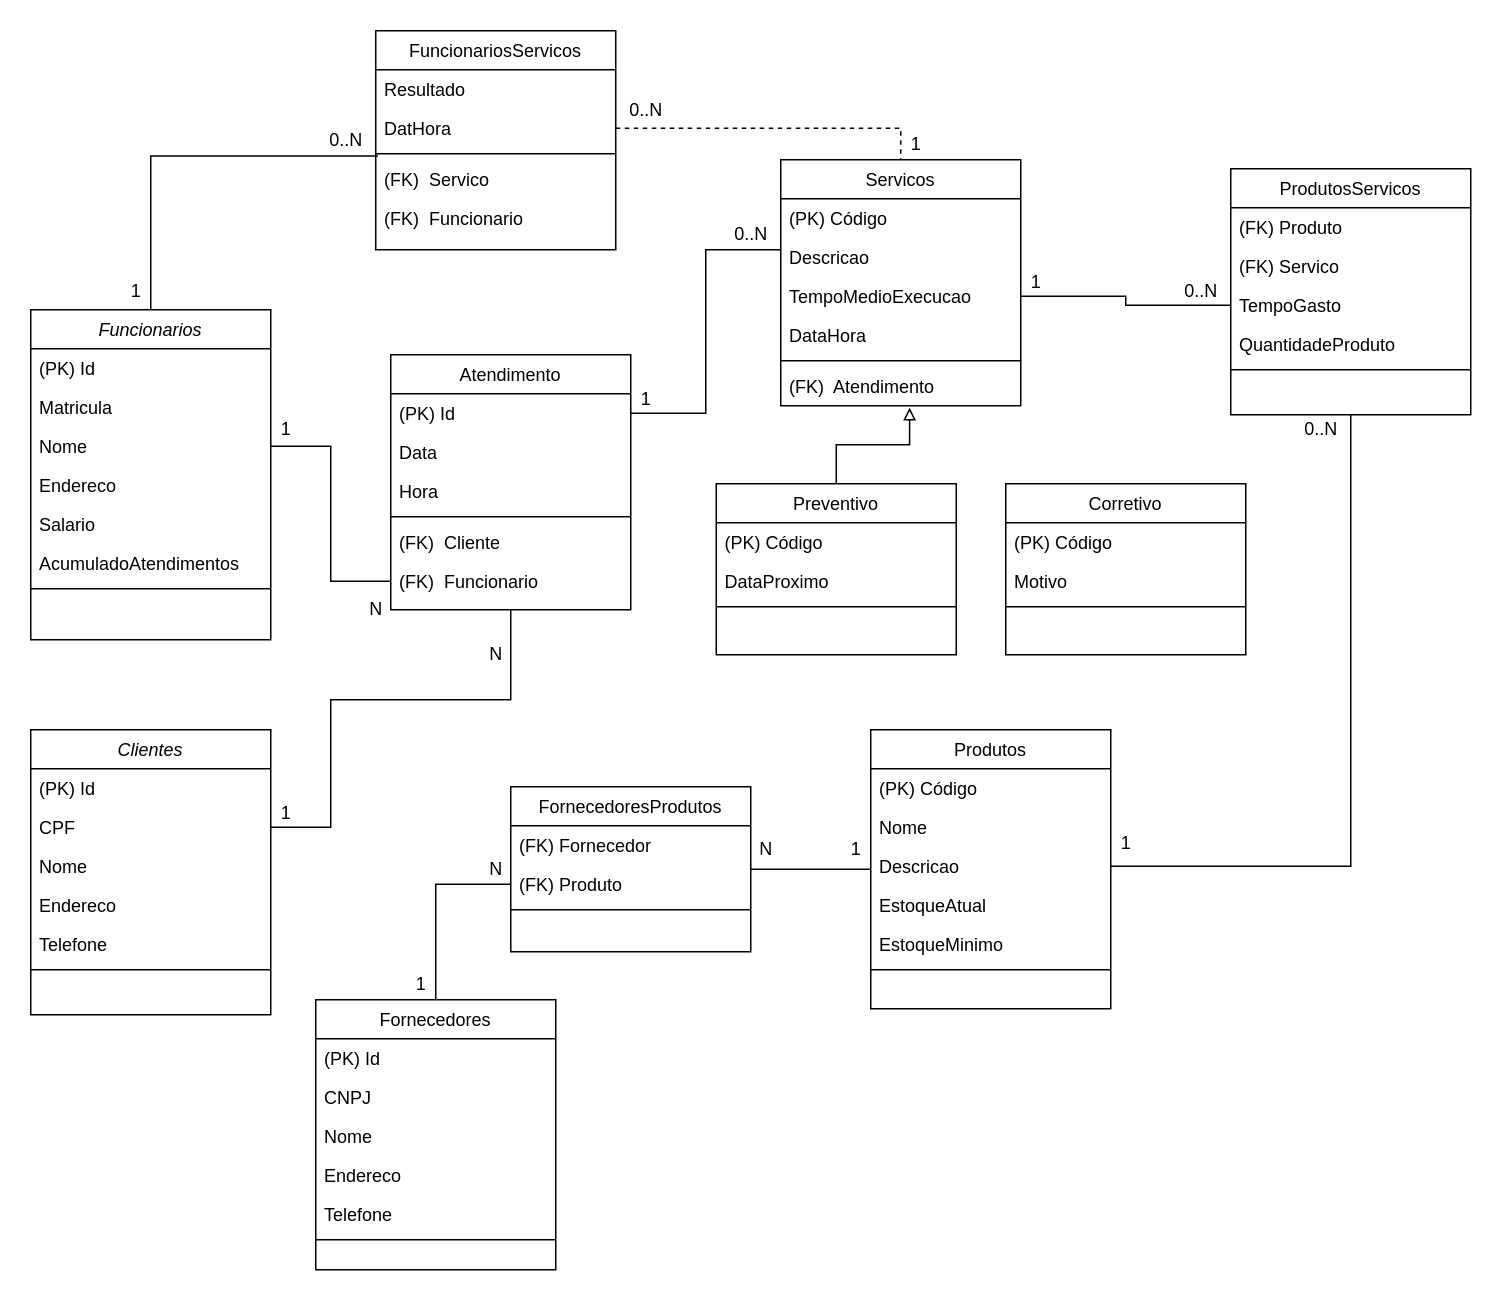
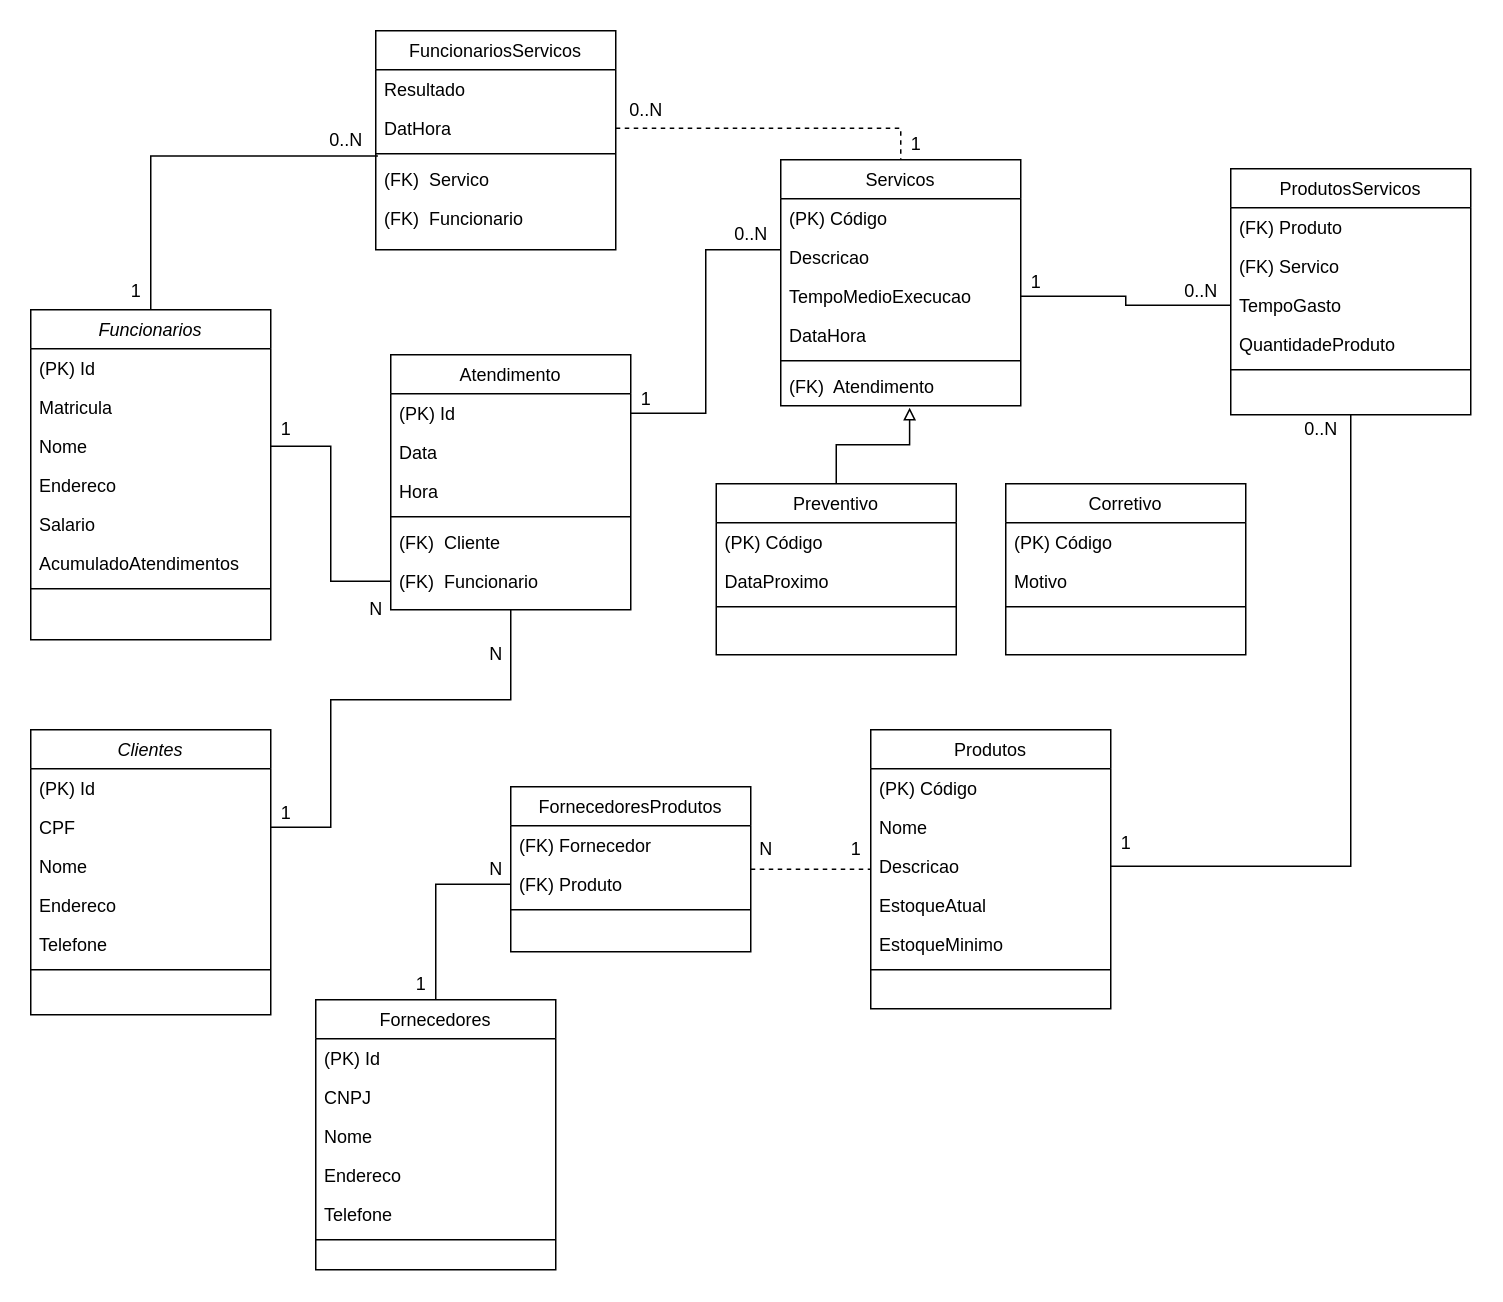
(810, 869) -> (810, 869)
